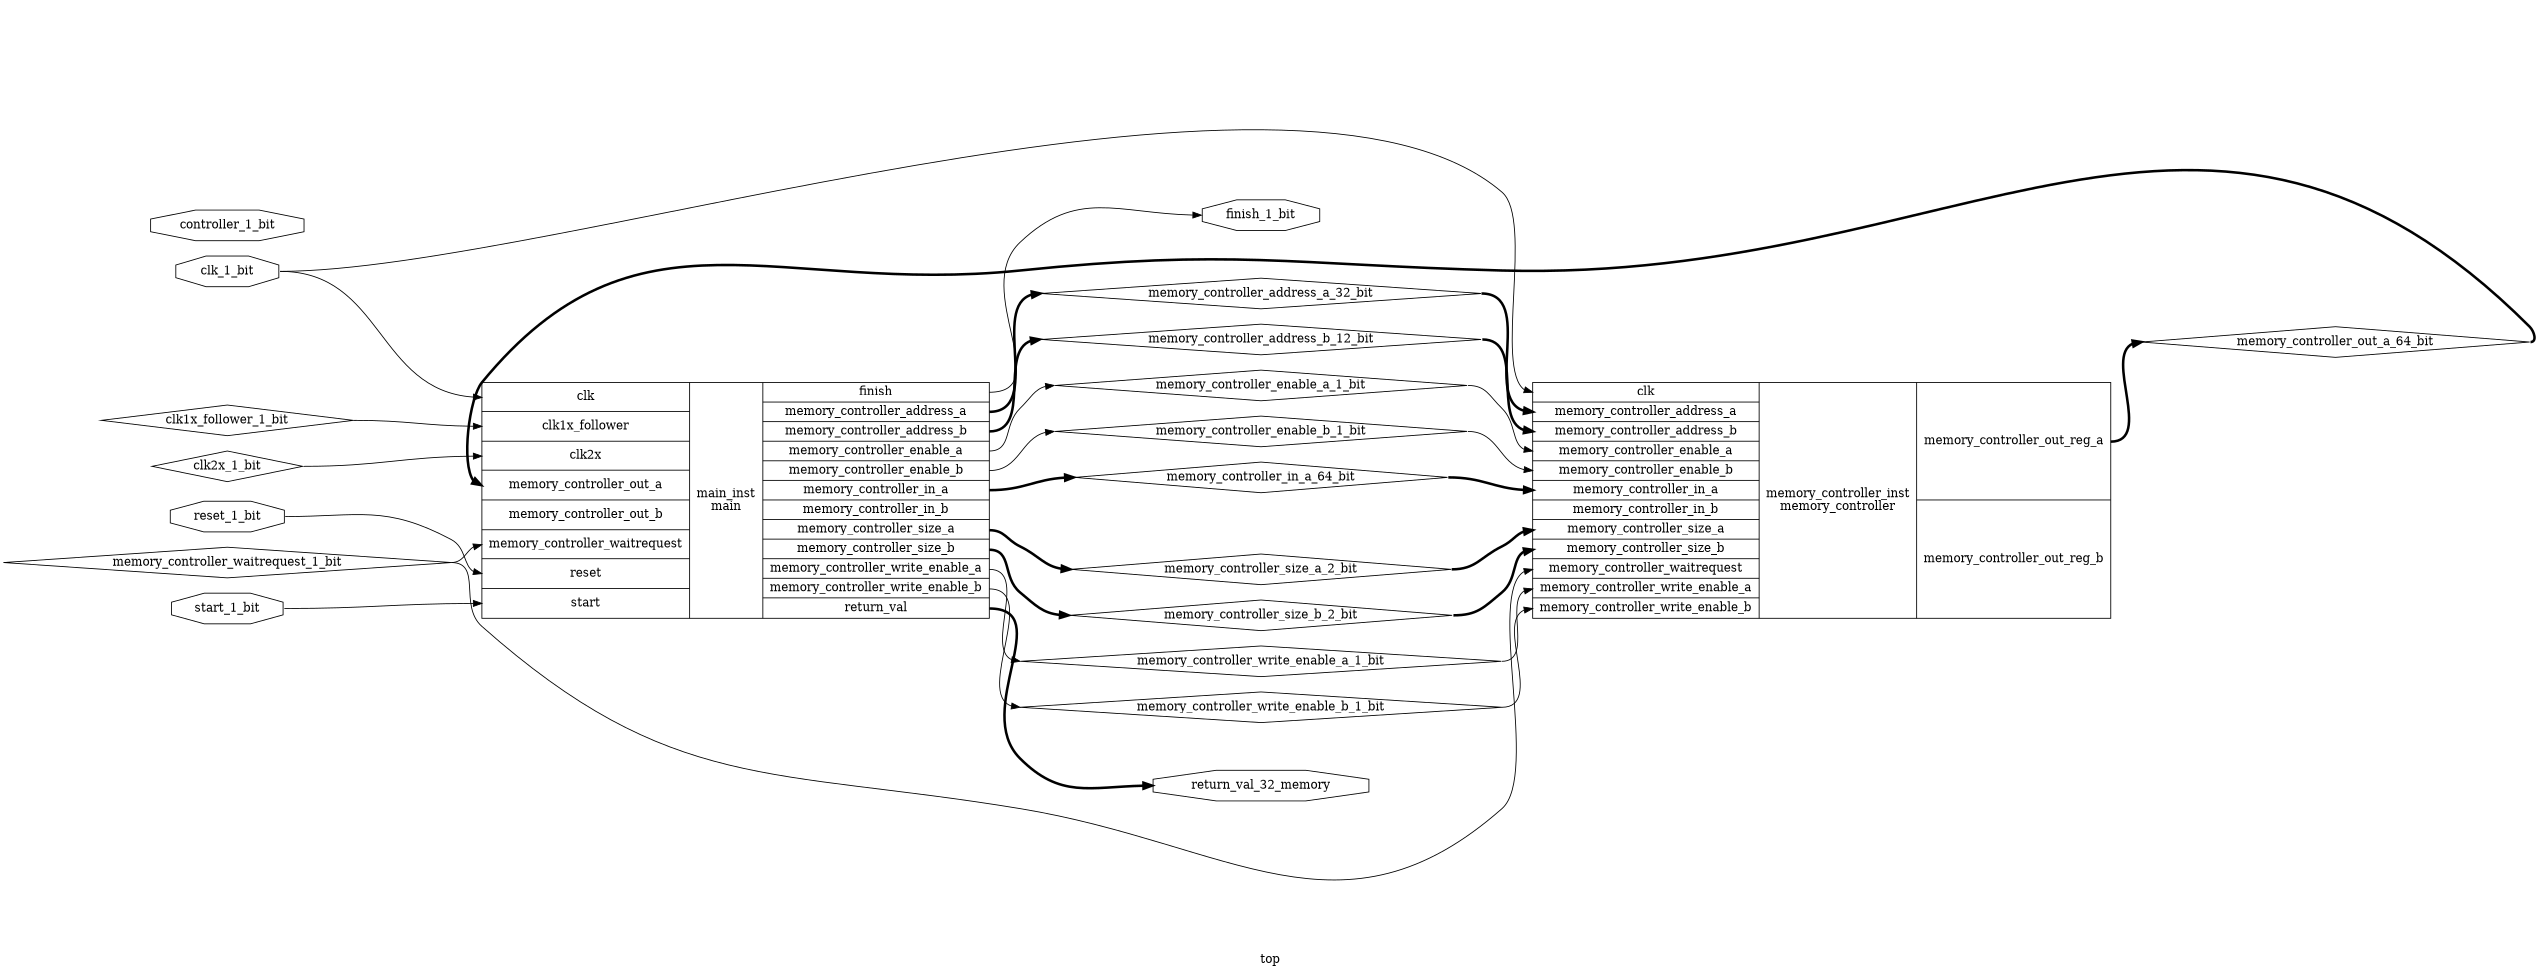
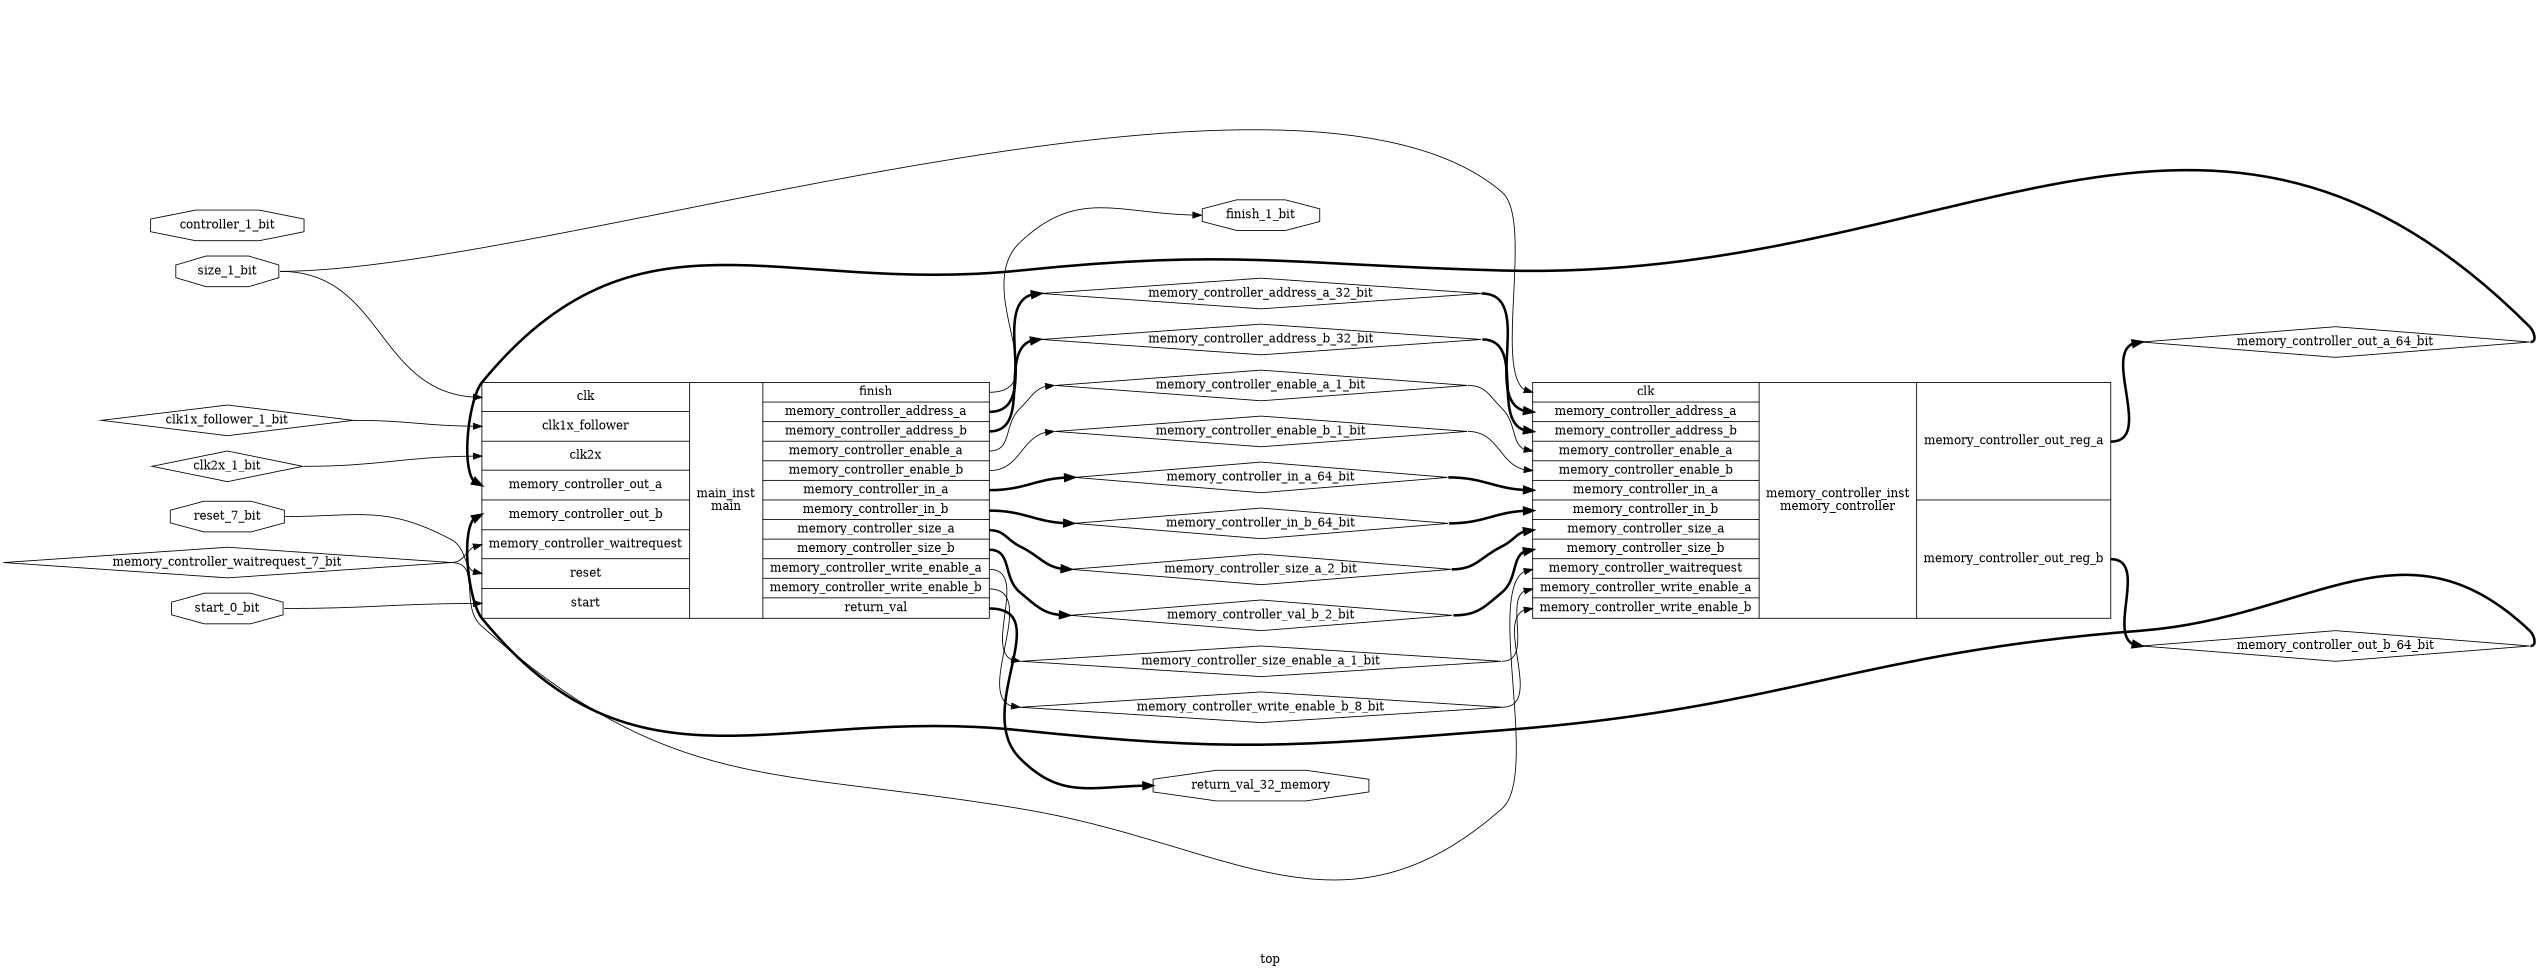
(227, 271) -> (227, 271)
(1261, 339) -> (1261, 339)
(227, 517) -> (227, 517)
none -> (1261, 523)
(227, 563) -> (227, 563)
(227, 609) -> (227, 609)
(1261, 615) -> (1261, 615)
none -> (2336, 646)
(1261, 661) -> (1261, 661)
(1261, 707) -> (1261, 707)
